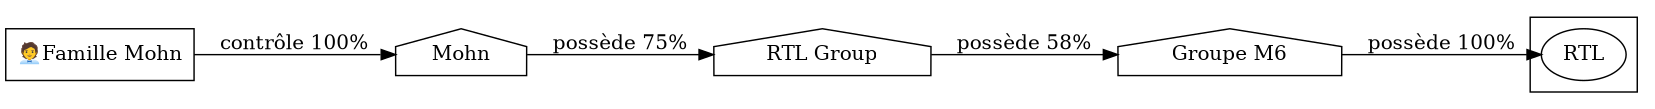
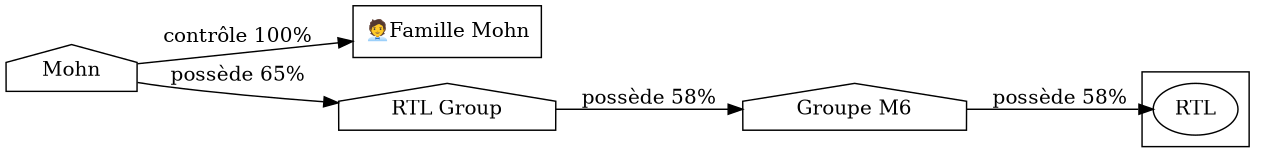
(620, 44) -> (238, 75)
(1442, 44) -> (1060, 98)
(287, 55) -> (238, 53)
